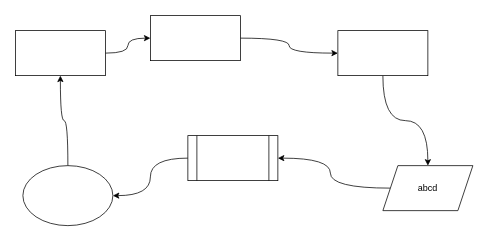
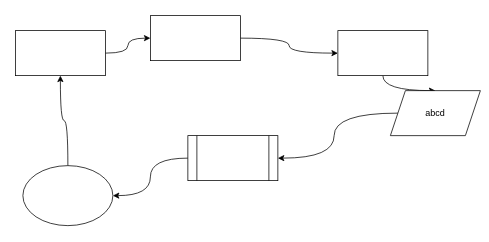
(428, 188) -> (435, 113)
